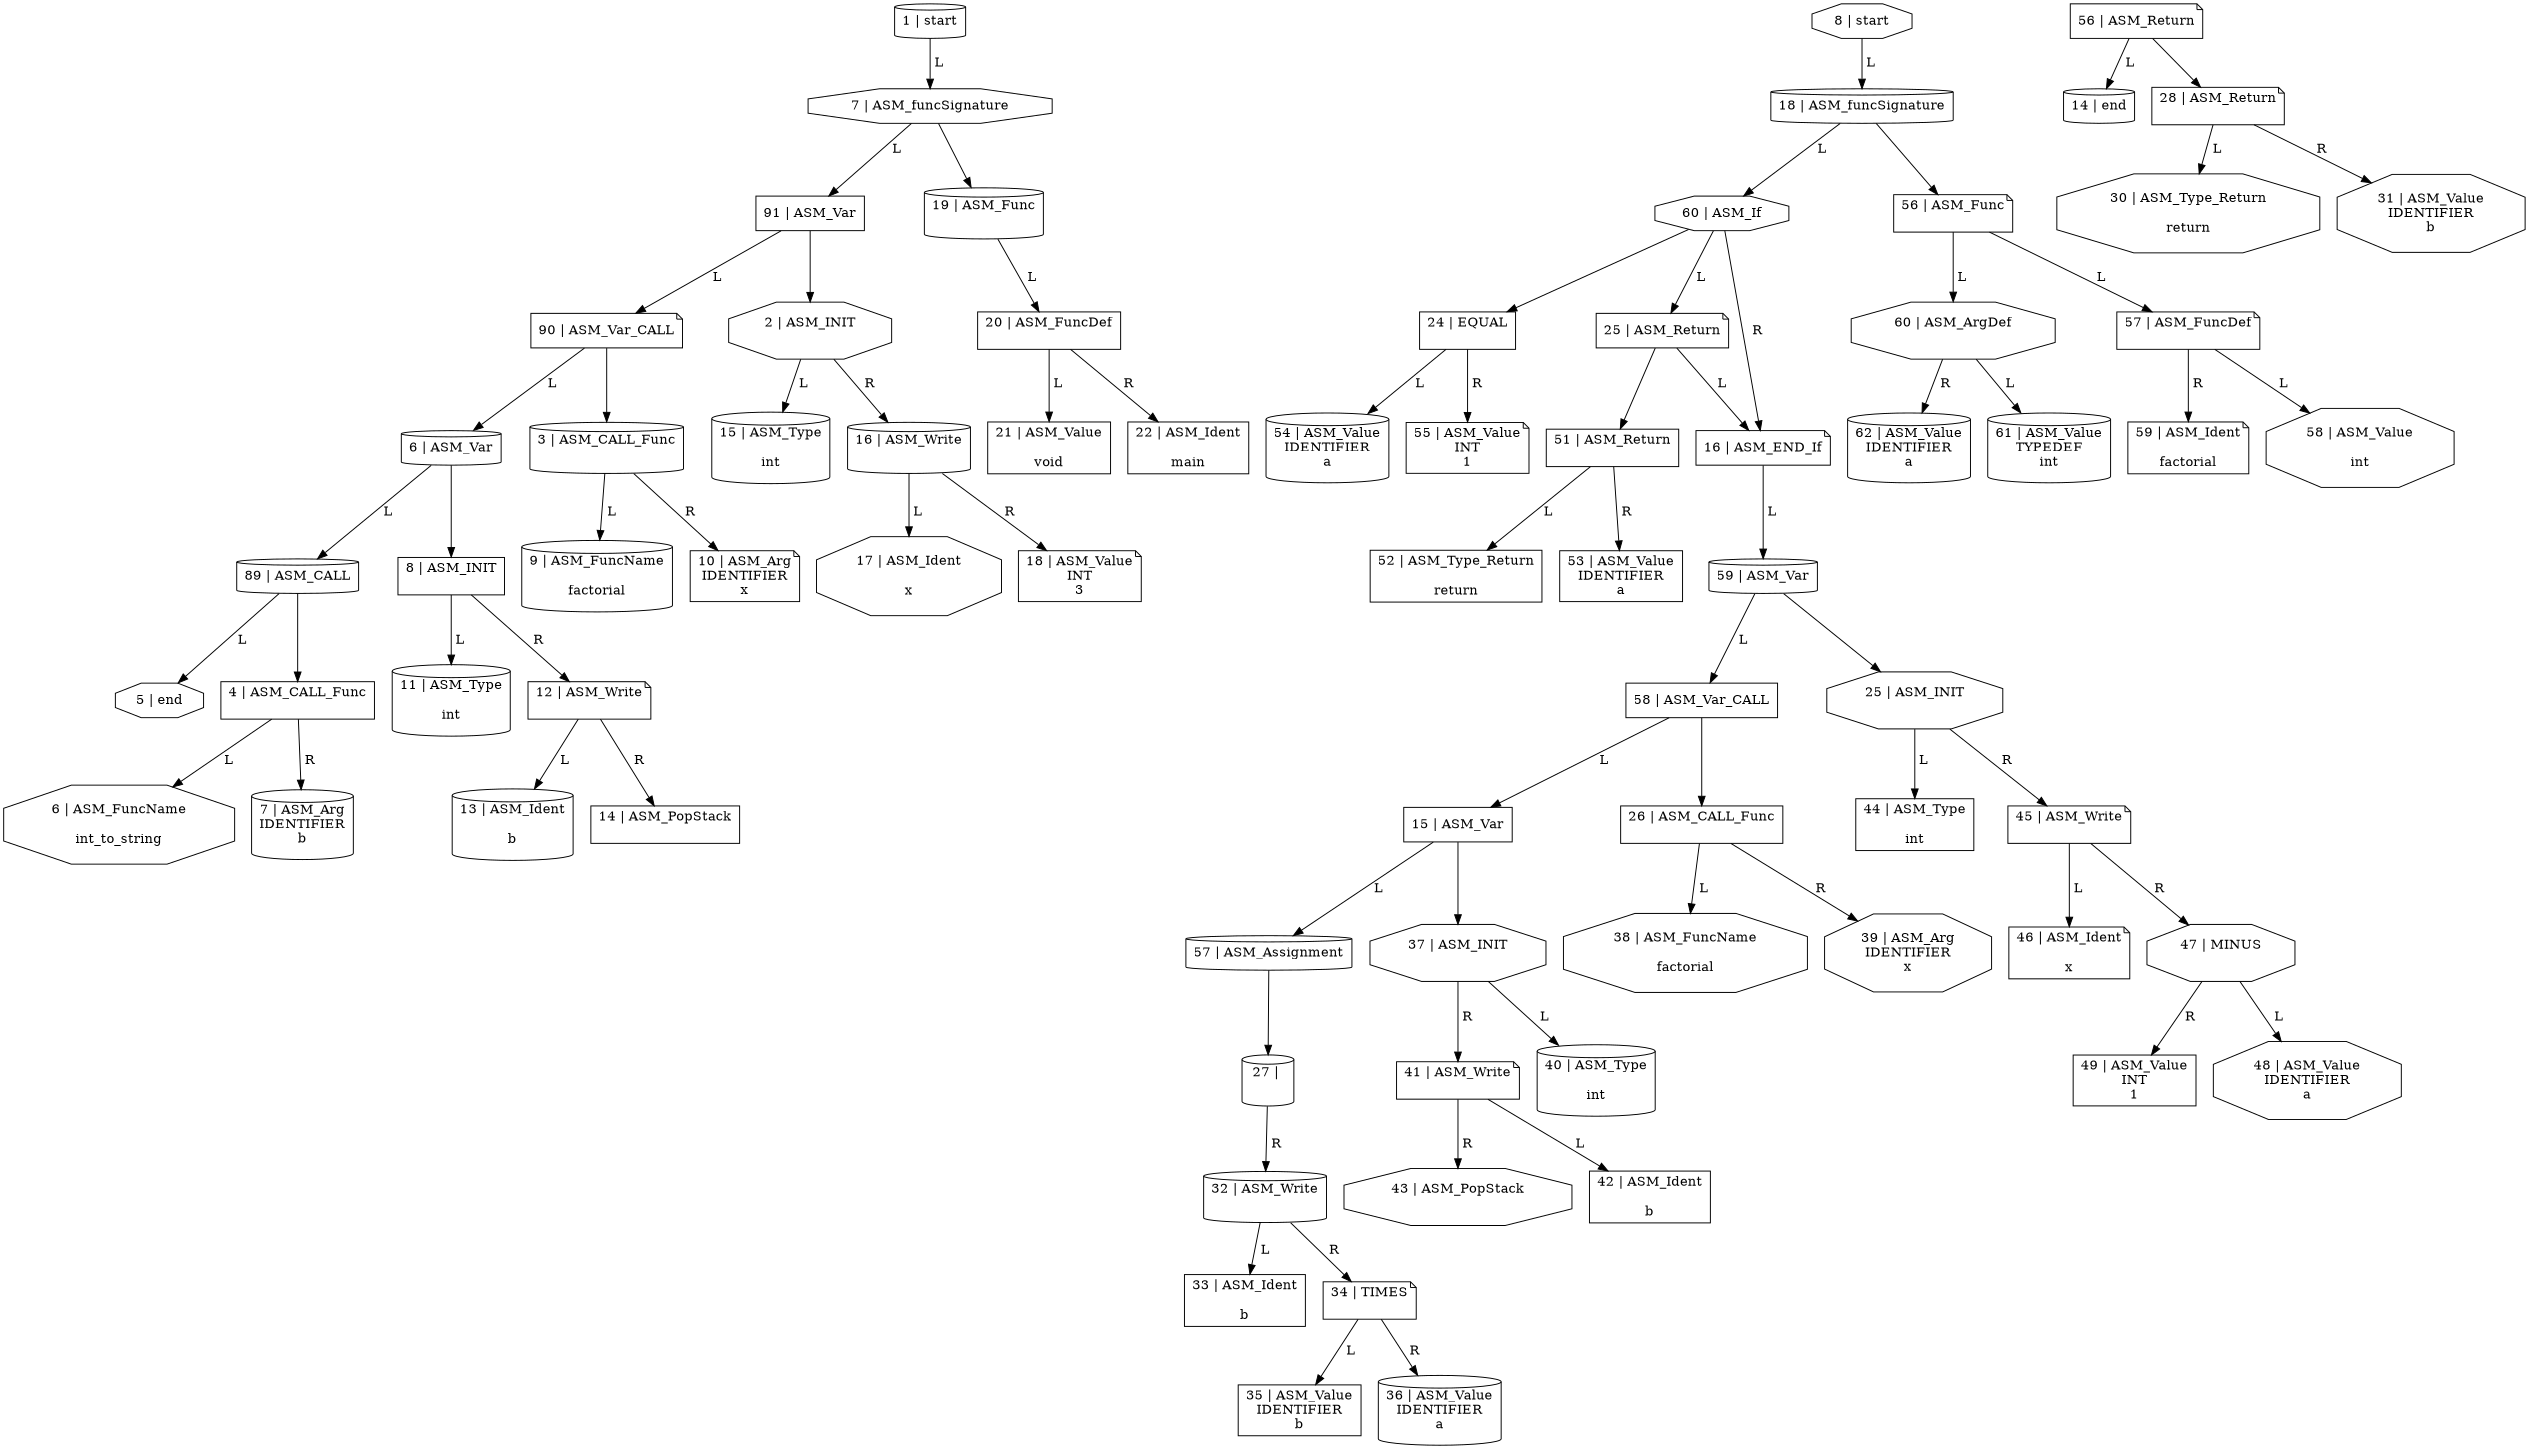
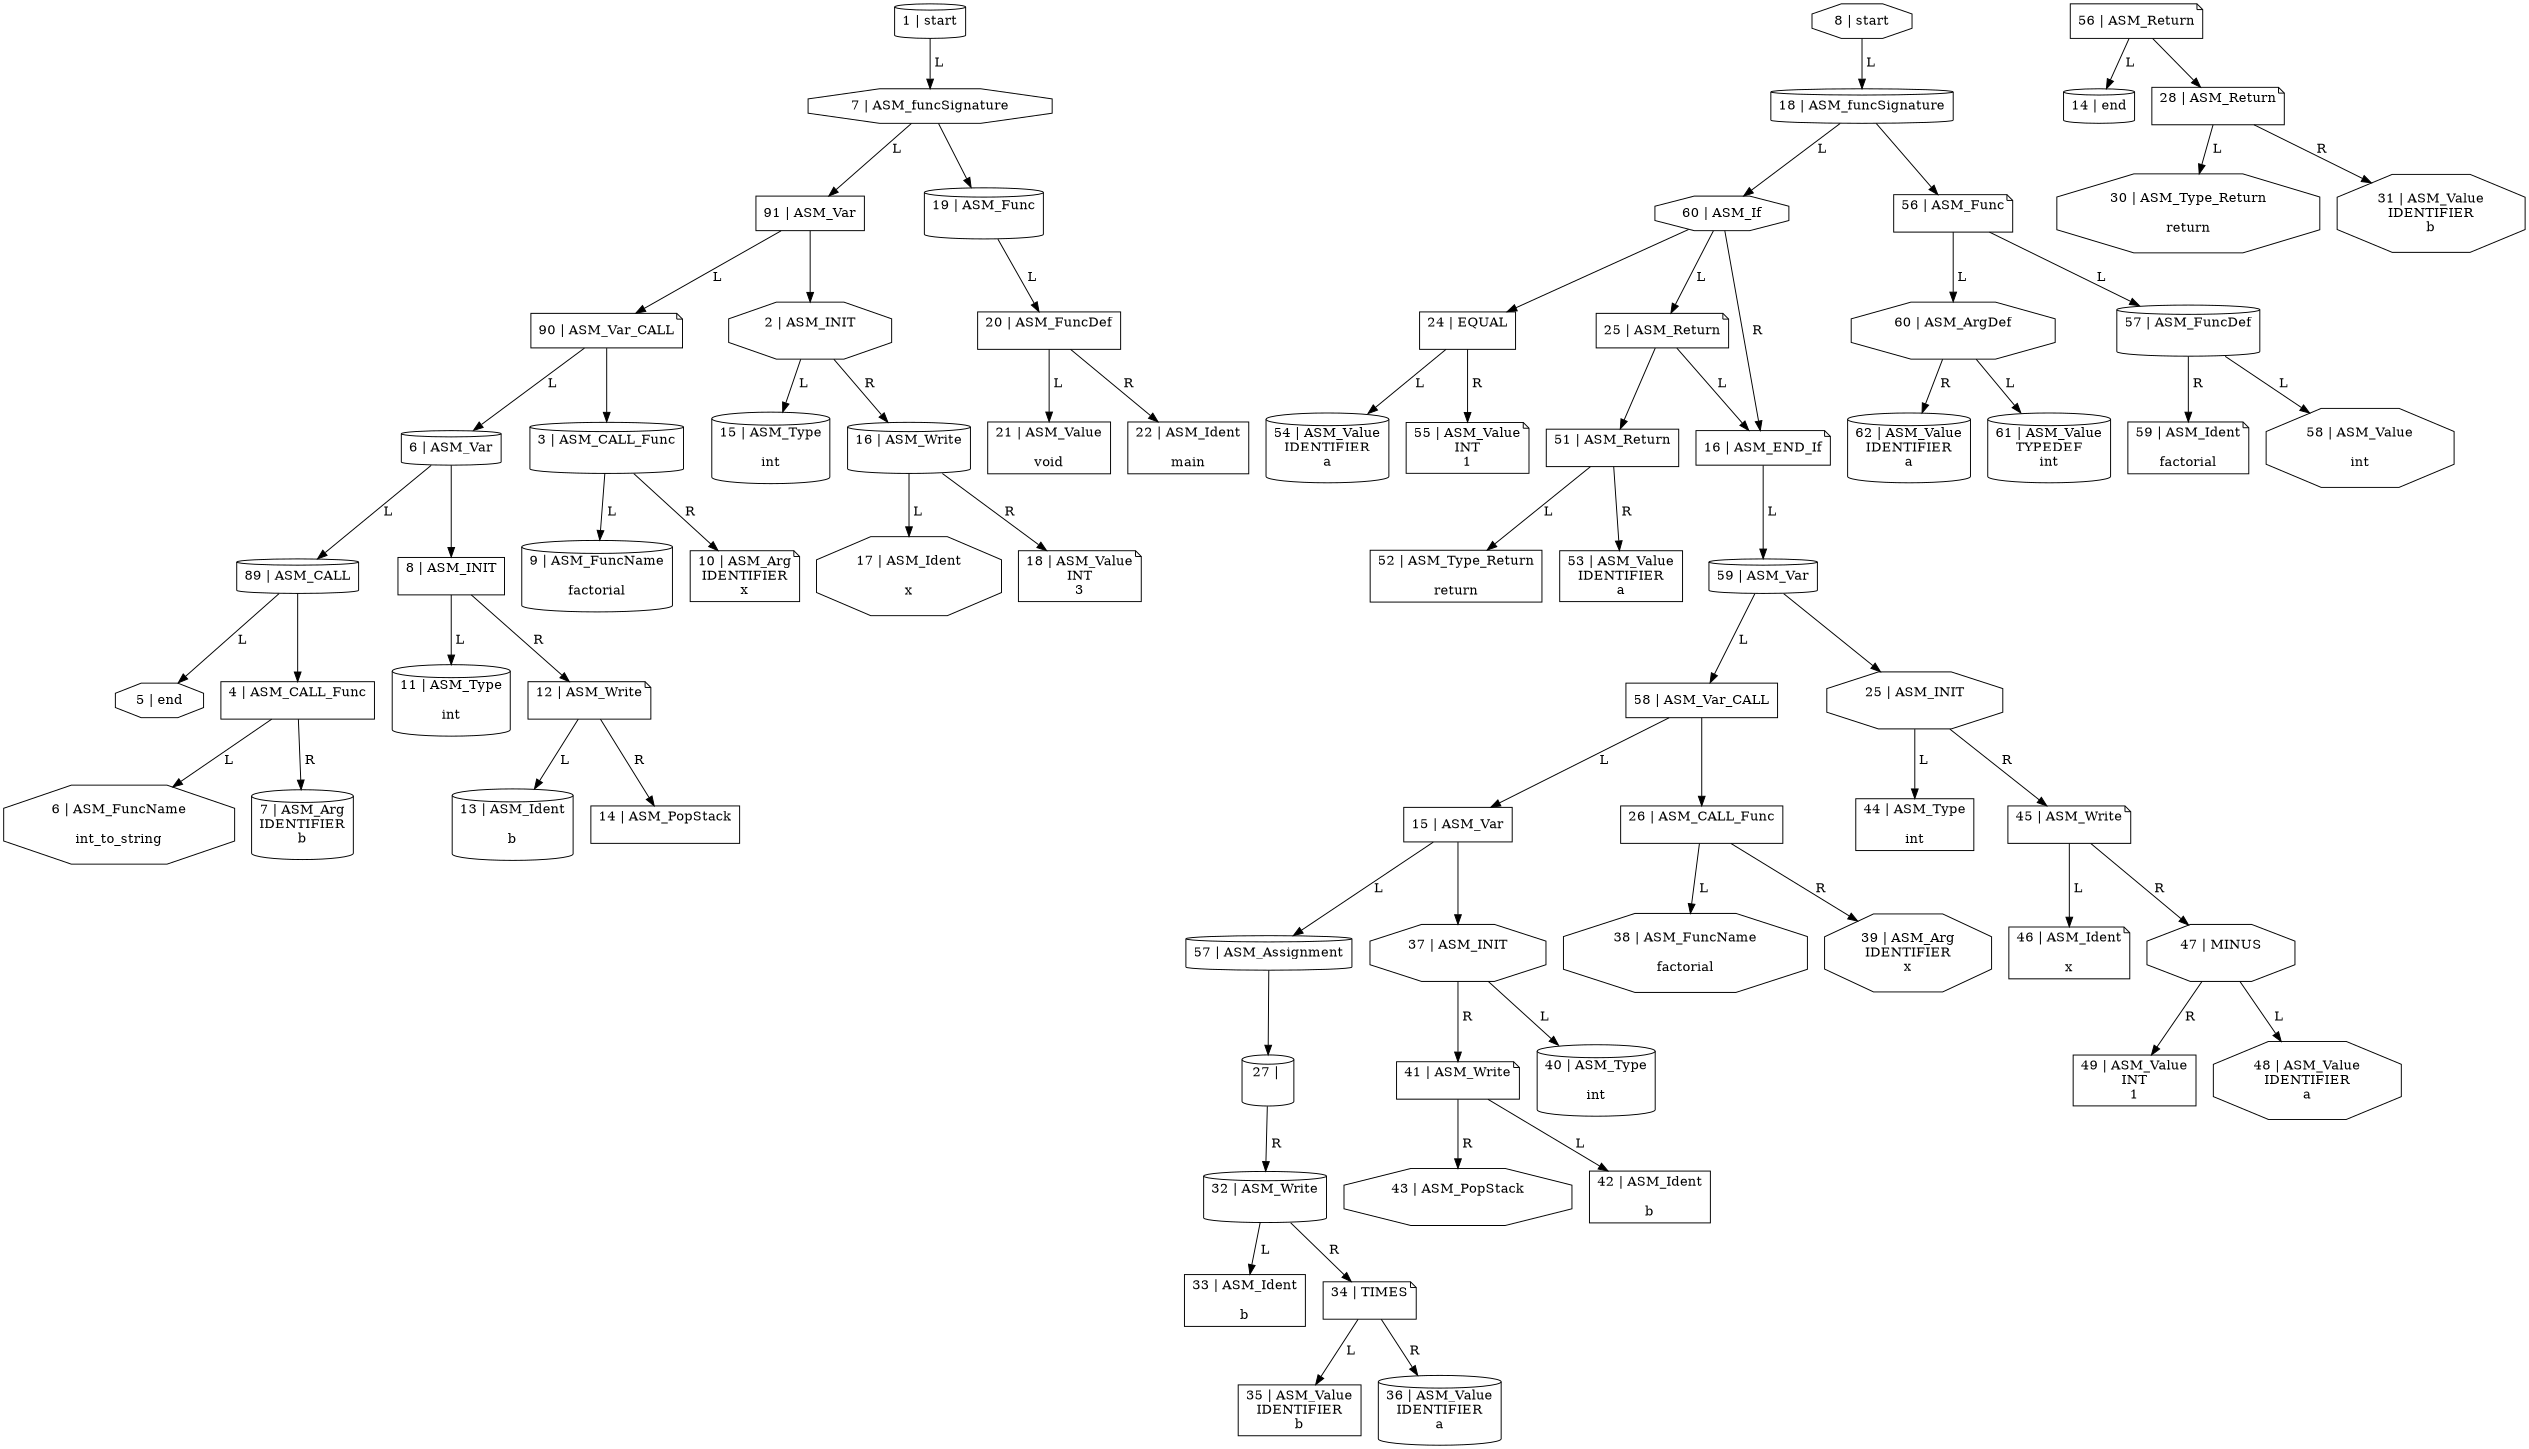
(2188, 331) -> (2188, 331)
